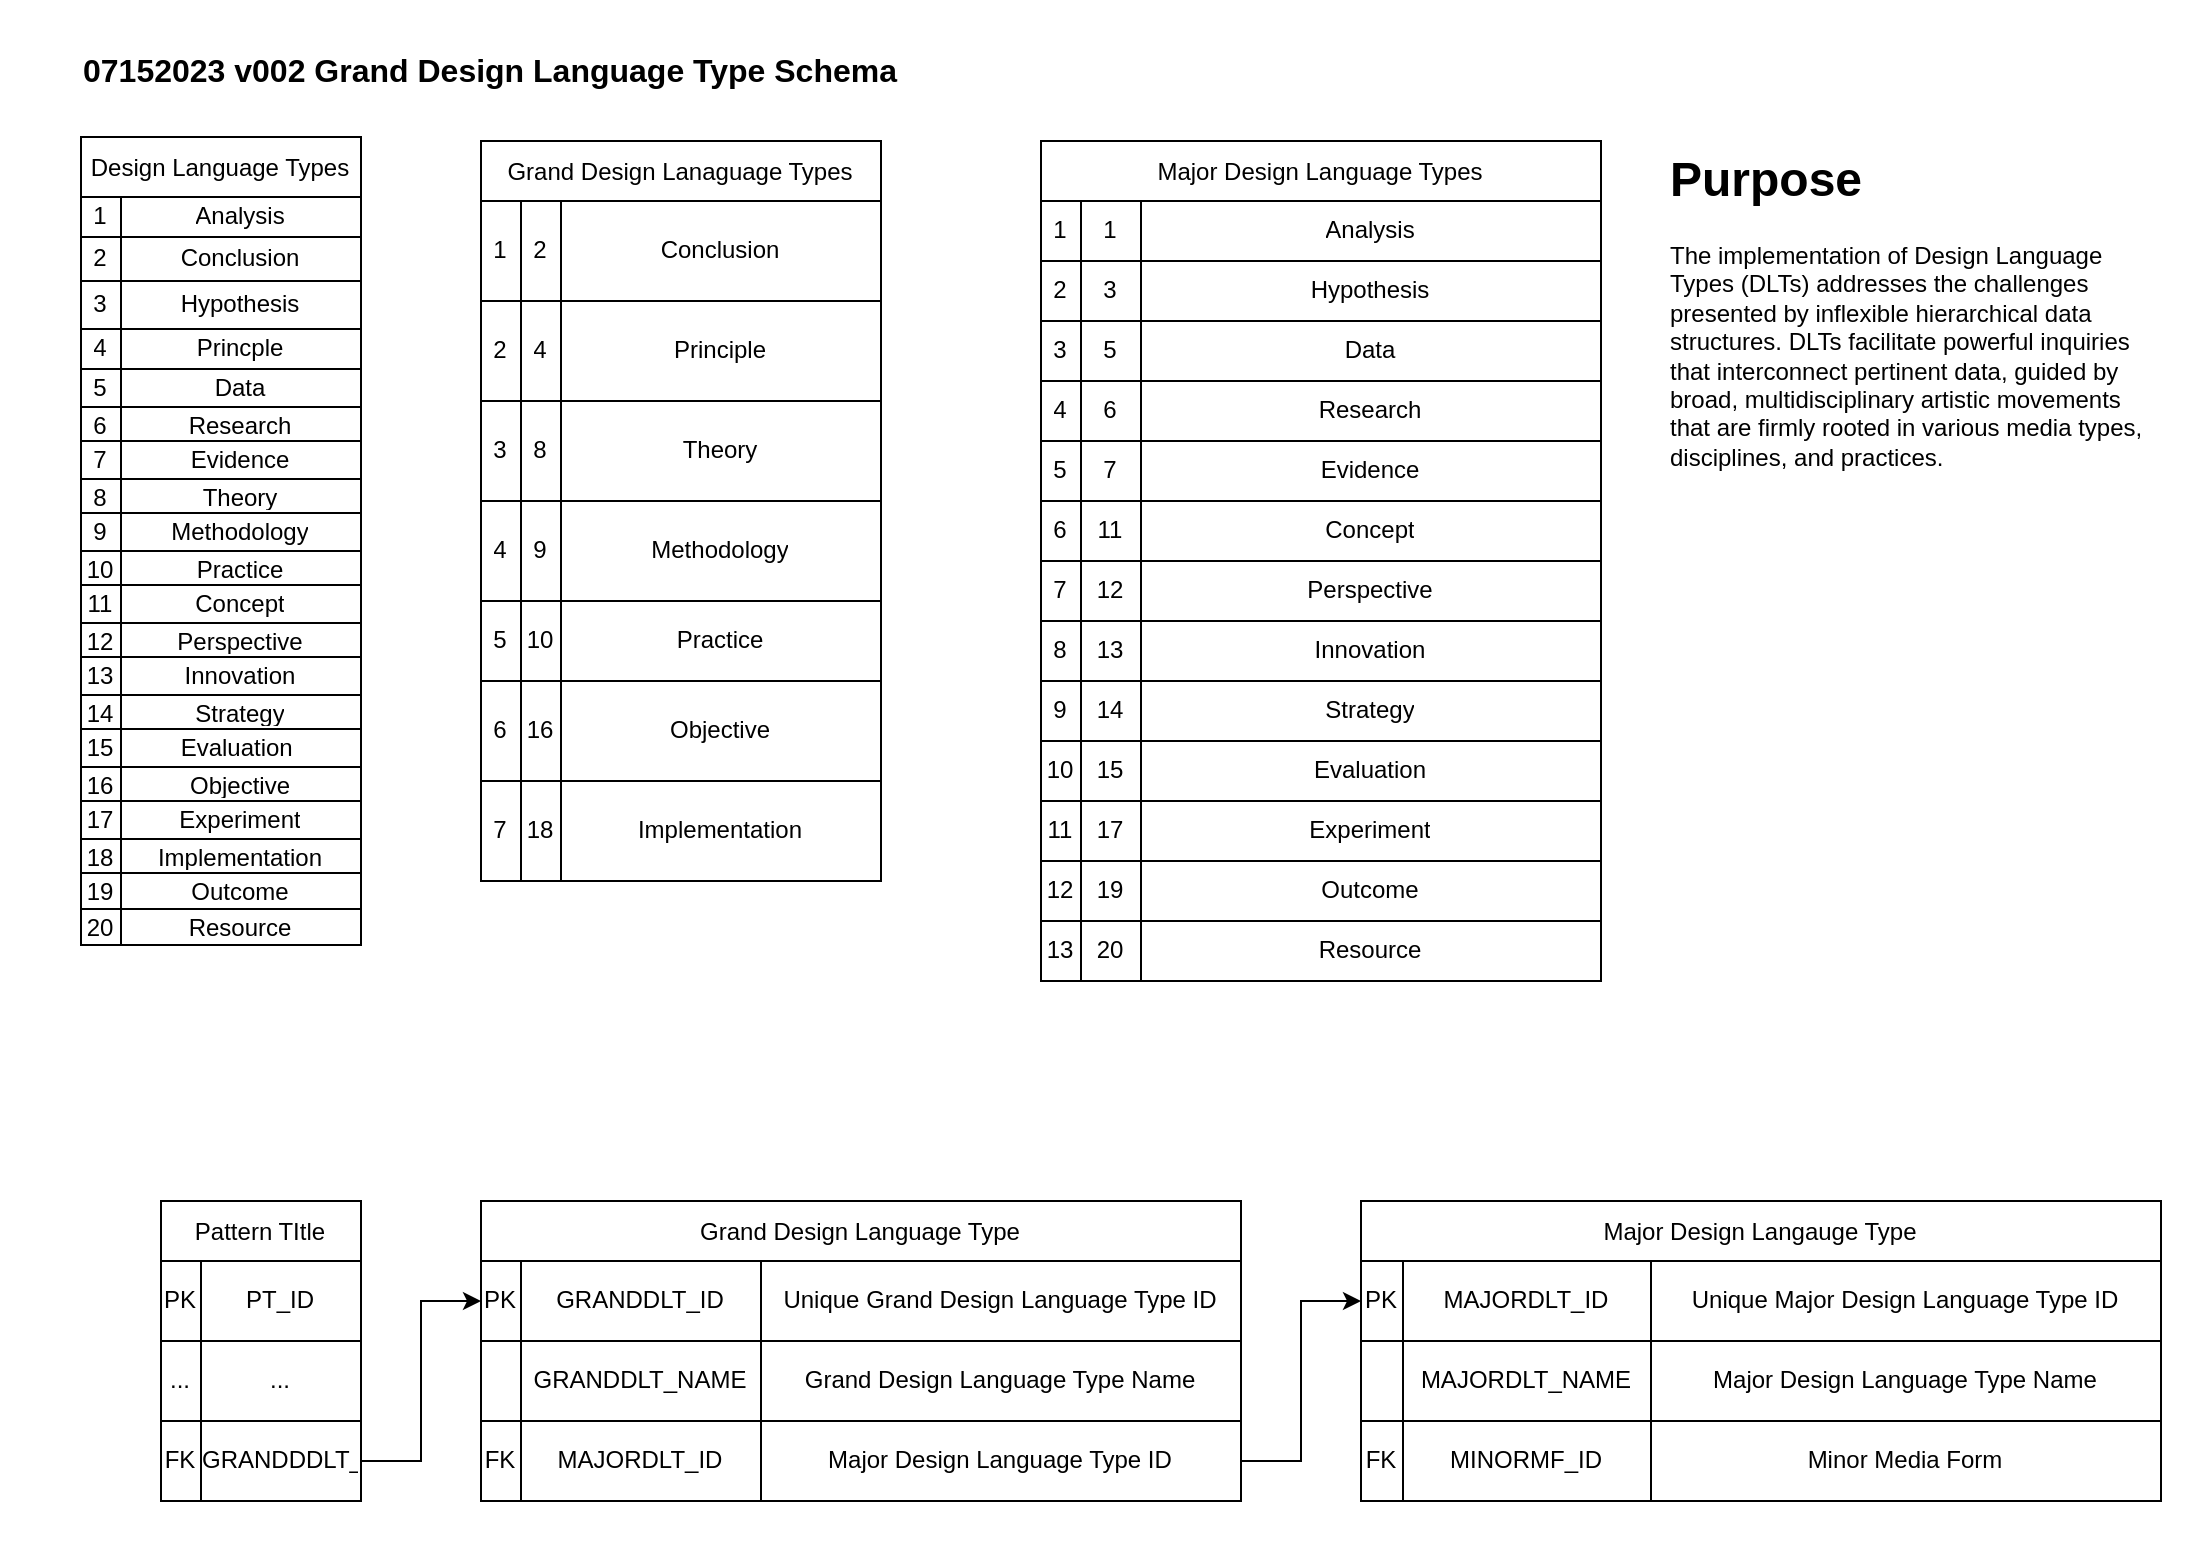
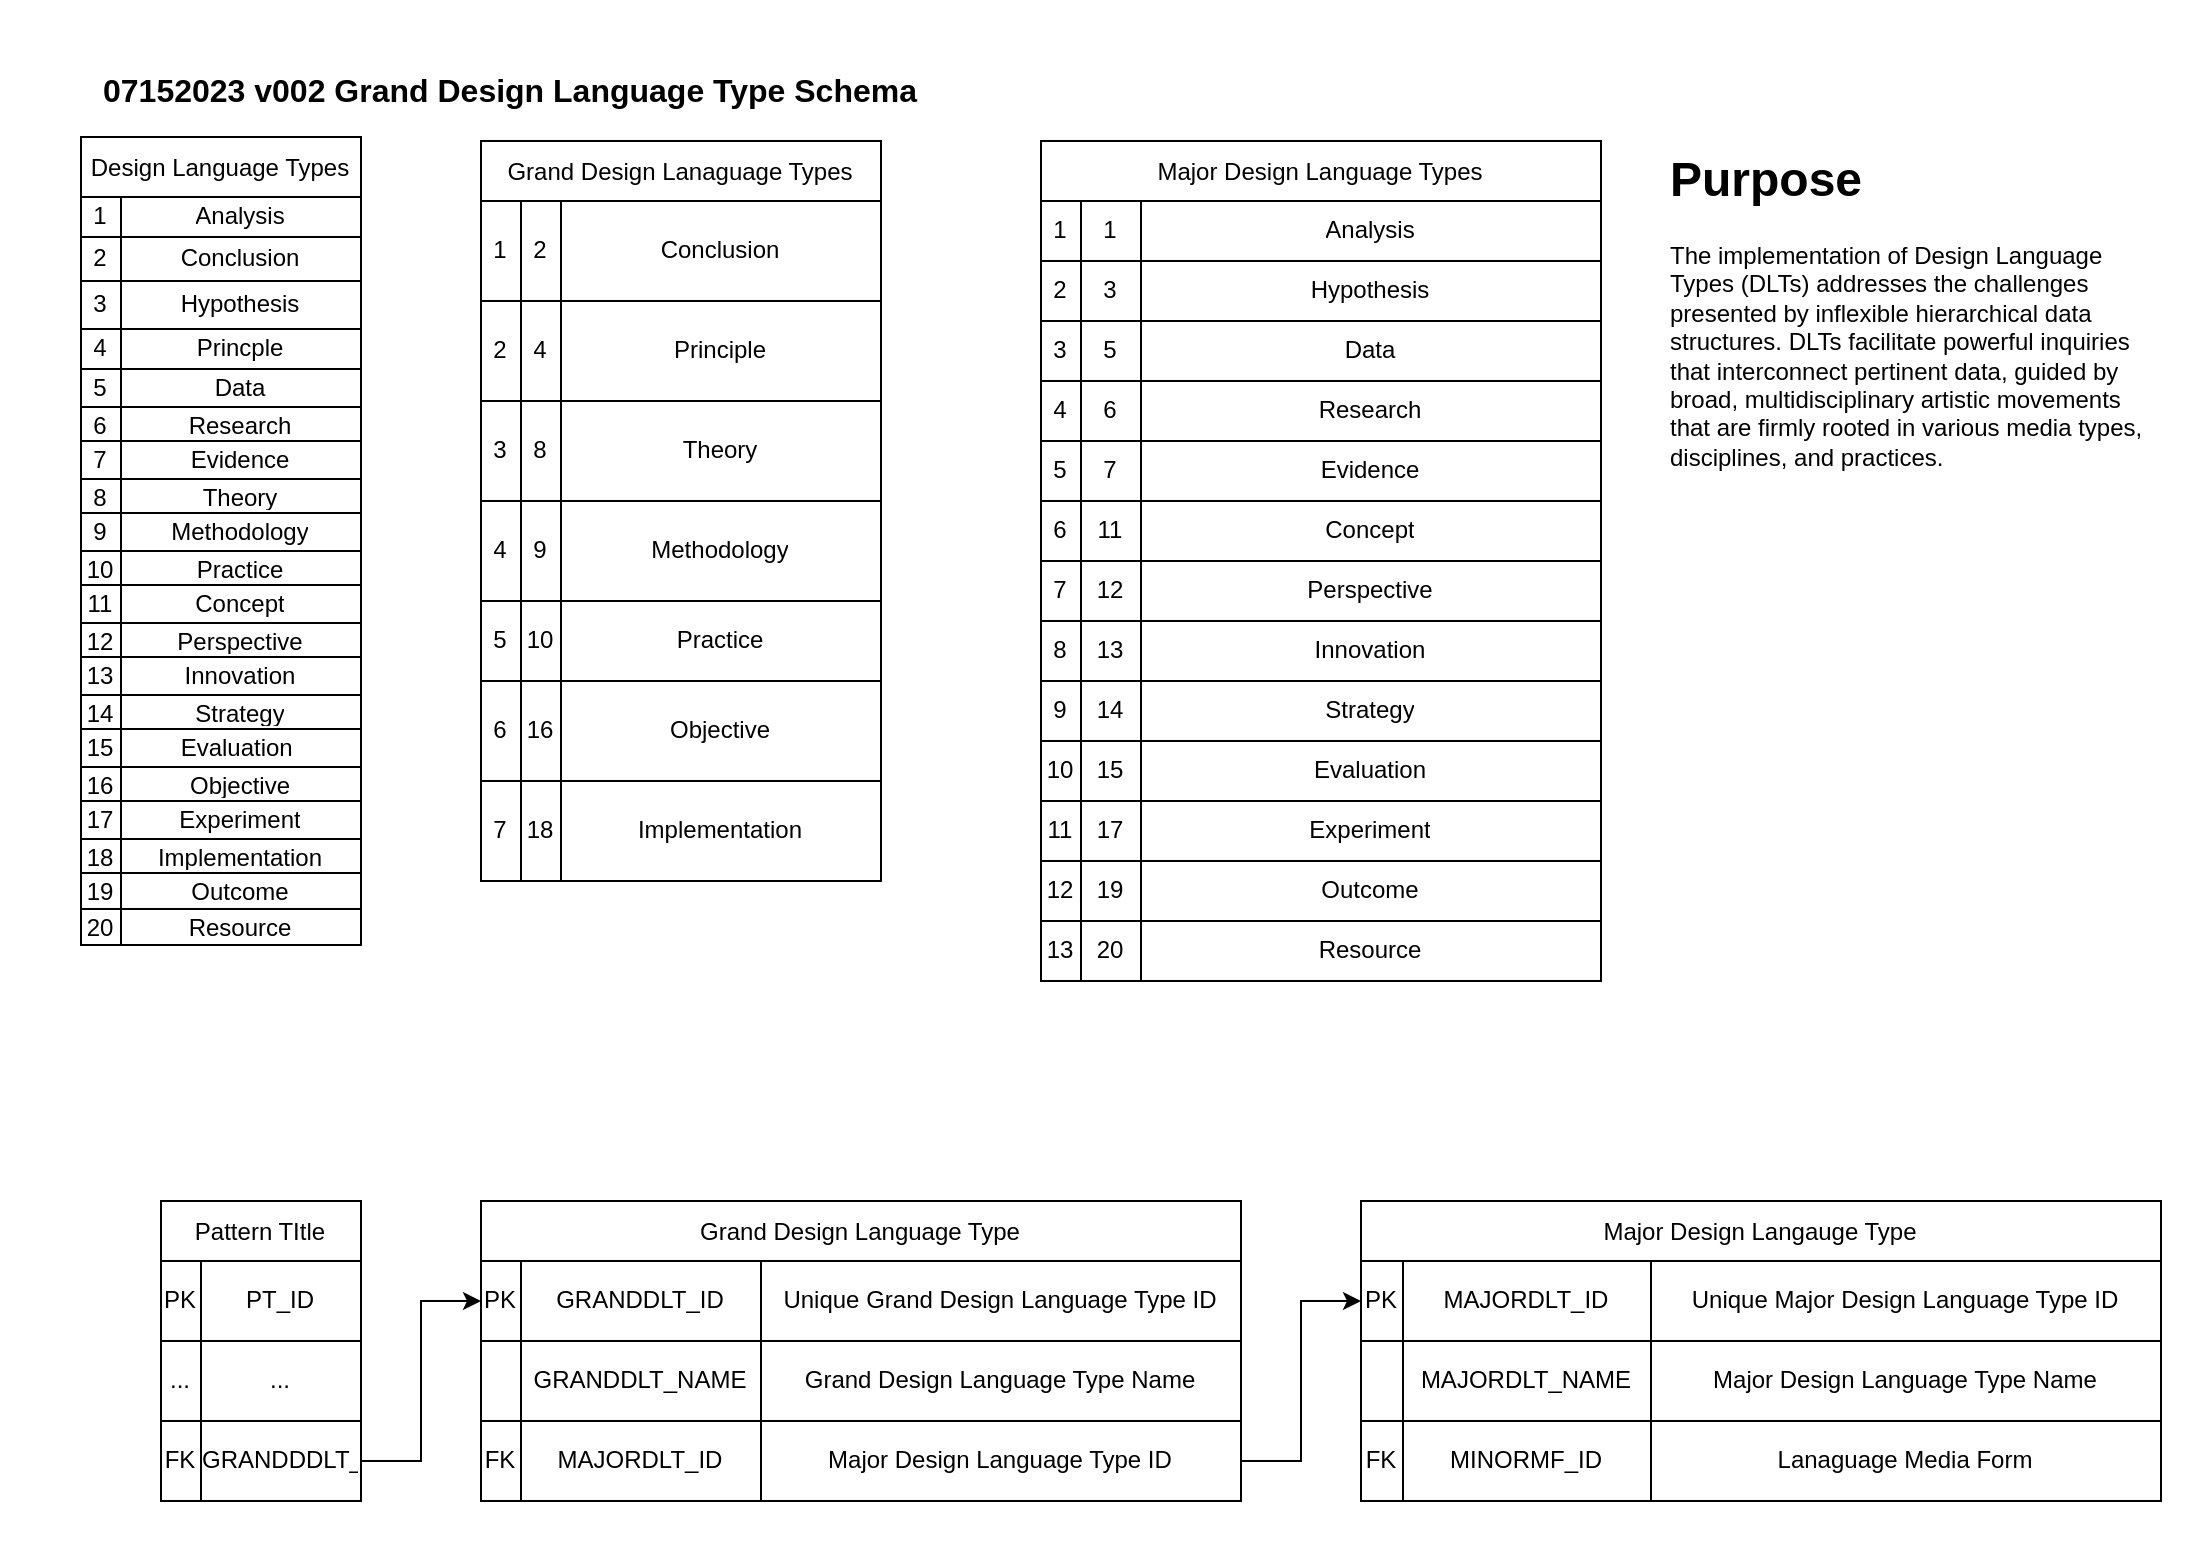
(491, 71) -> (511, 91)
(1906, 1461) -> (1906, 1461)
